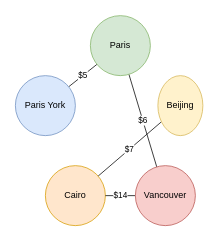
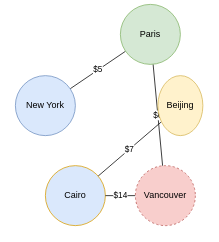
(120, 45) -> (150, 34)
(45, 105) -> (45, 105)
(75, 195) -> (75, 195)
(165, 195) -> (165, 195)
